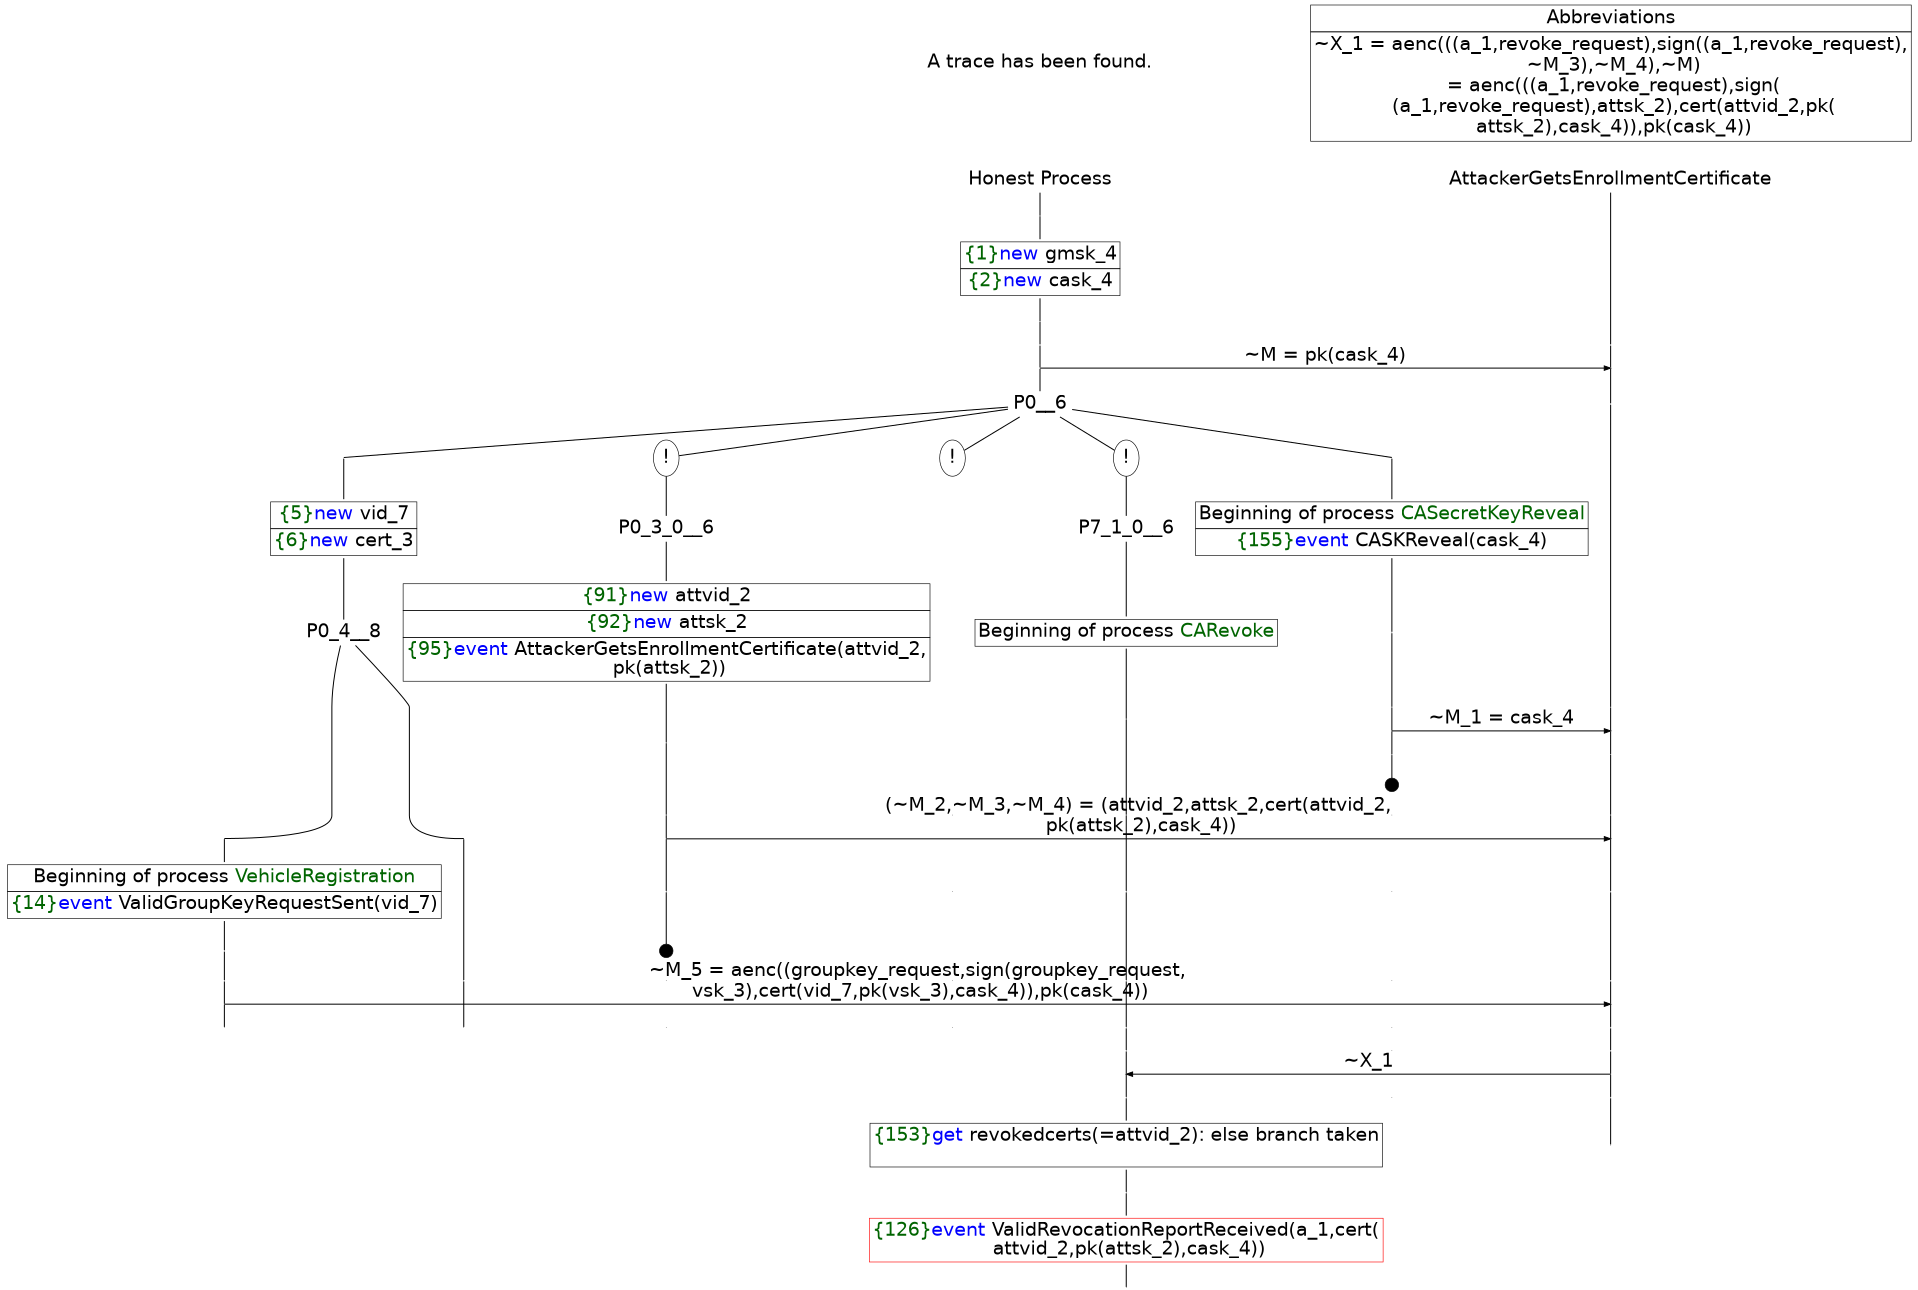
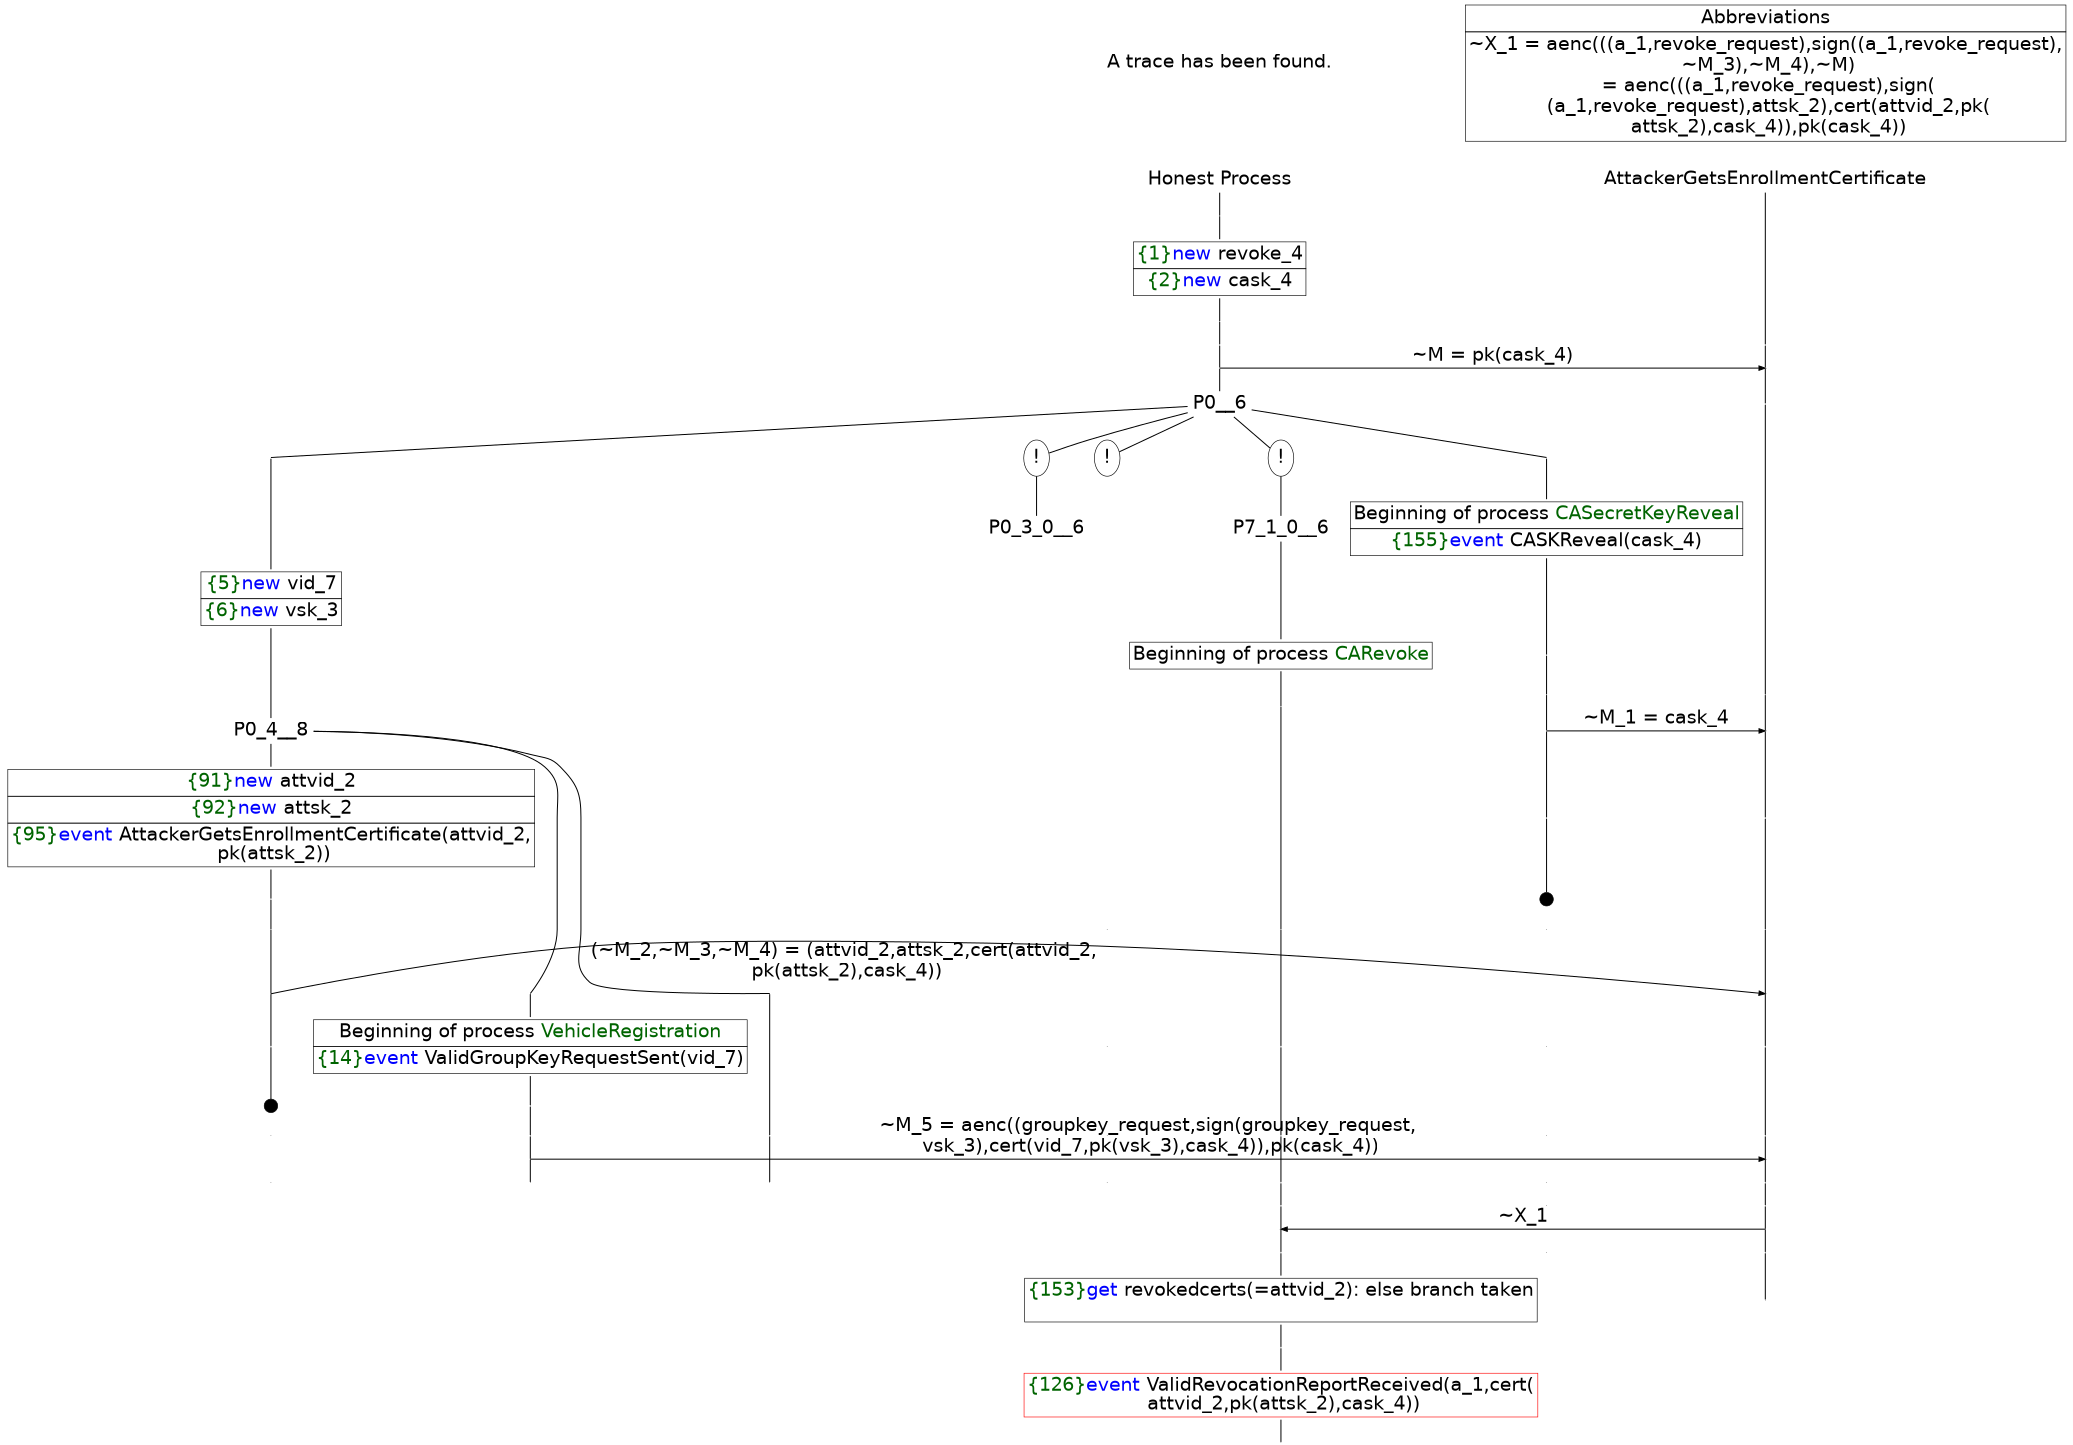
(1081, 254) -> (1260, 254)
(384, 541) -> (312, 611)
(666, 561) -> (271, 755)
